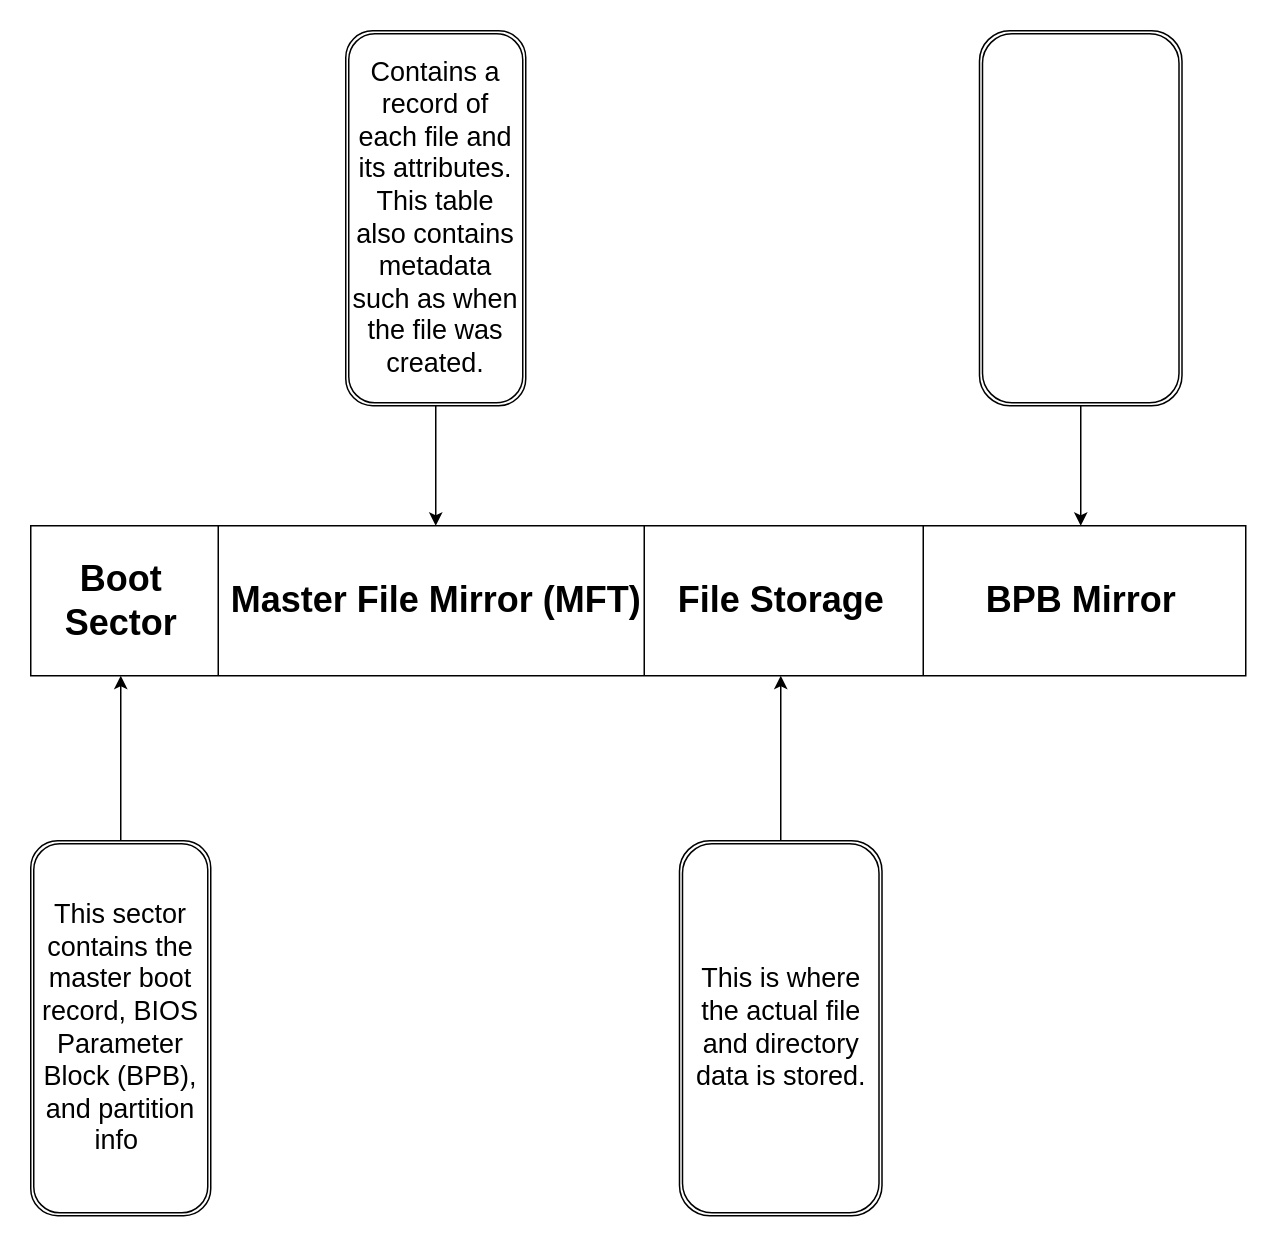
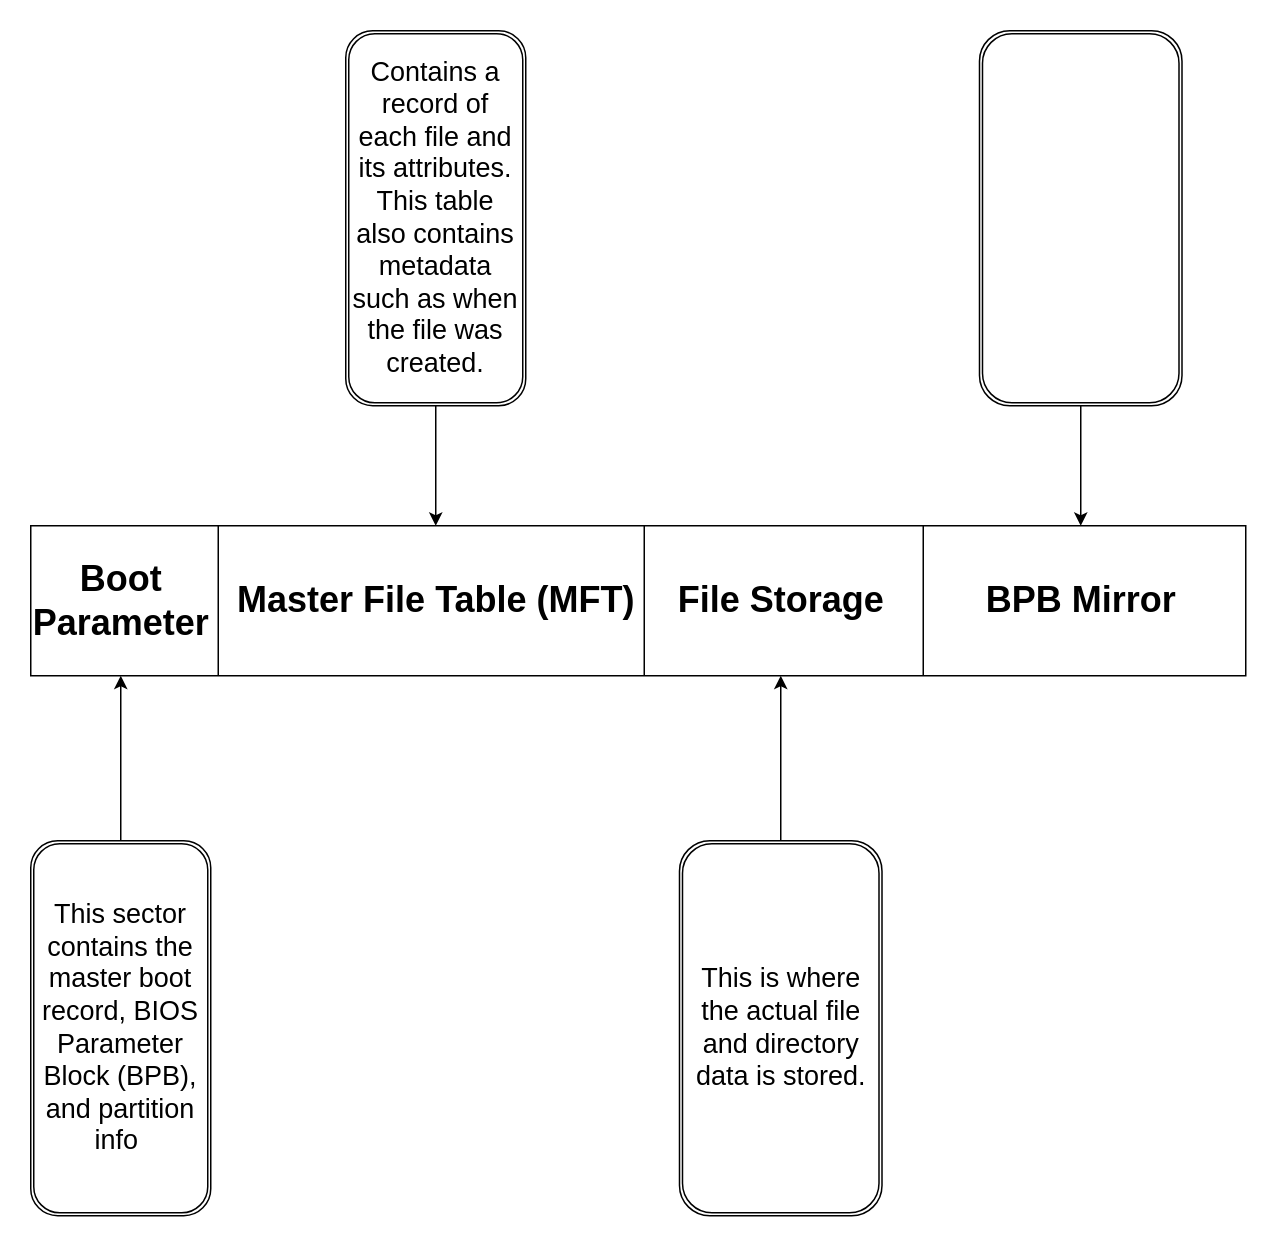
(122, 601) -> (122, 601)
(437, 601) -> (437, 601)
